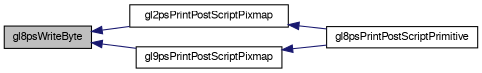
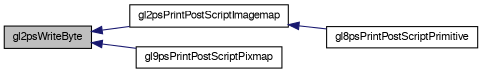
(209, 16) -> (209, 16)
(48, 37) -> (48, 37)
(310, 47) -> none
